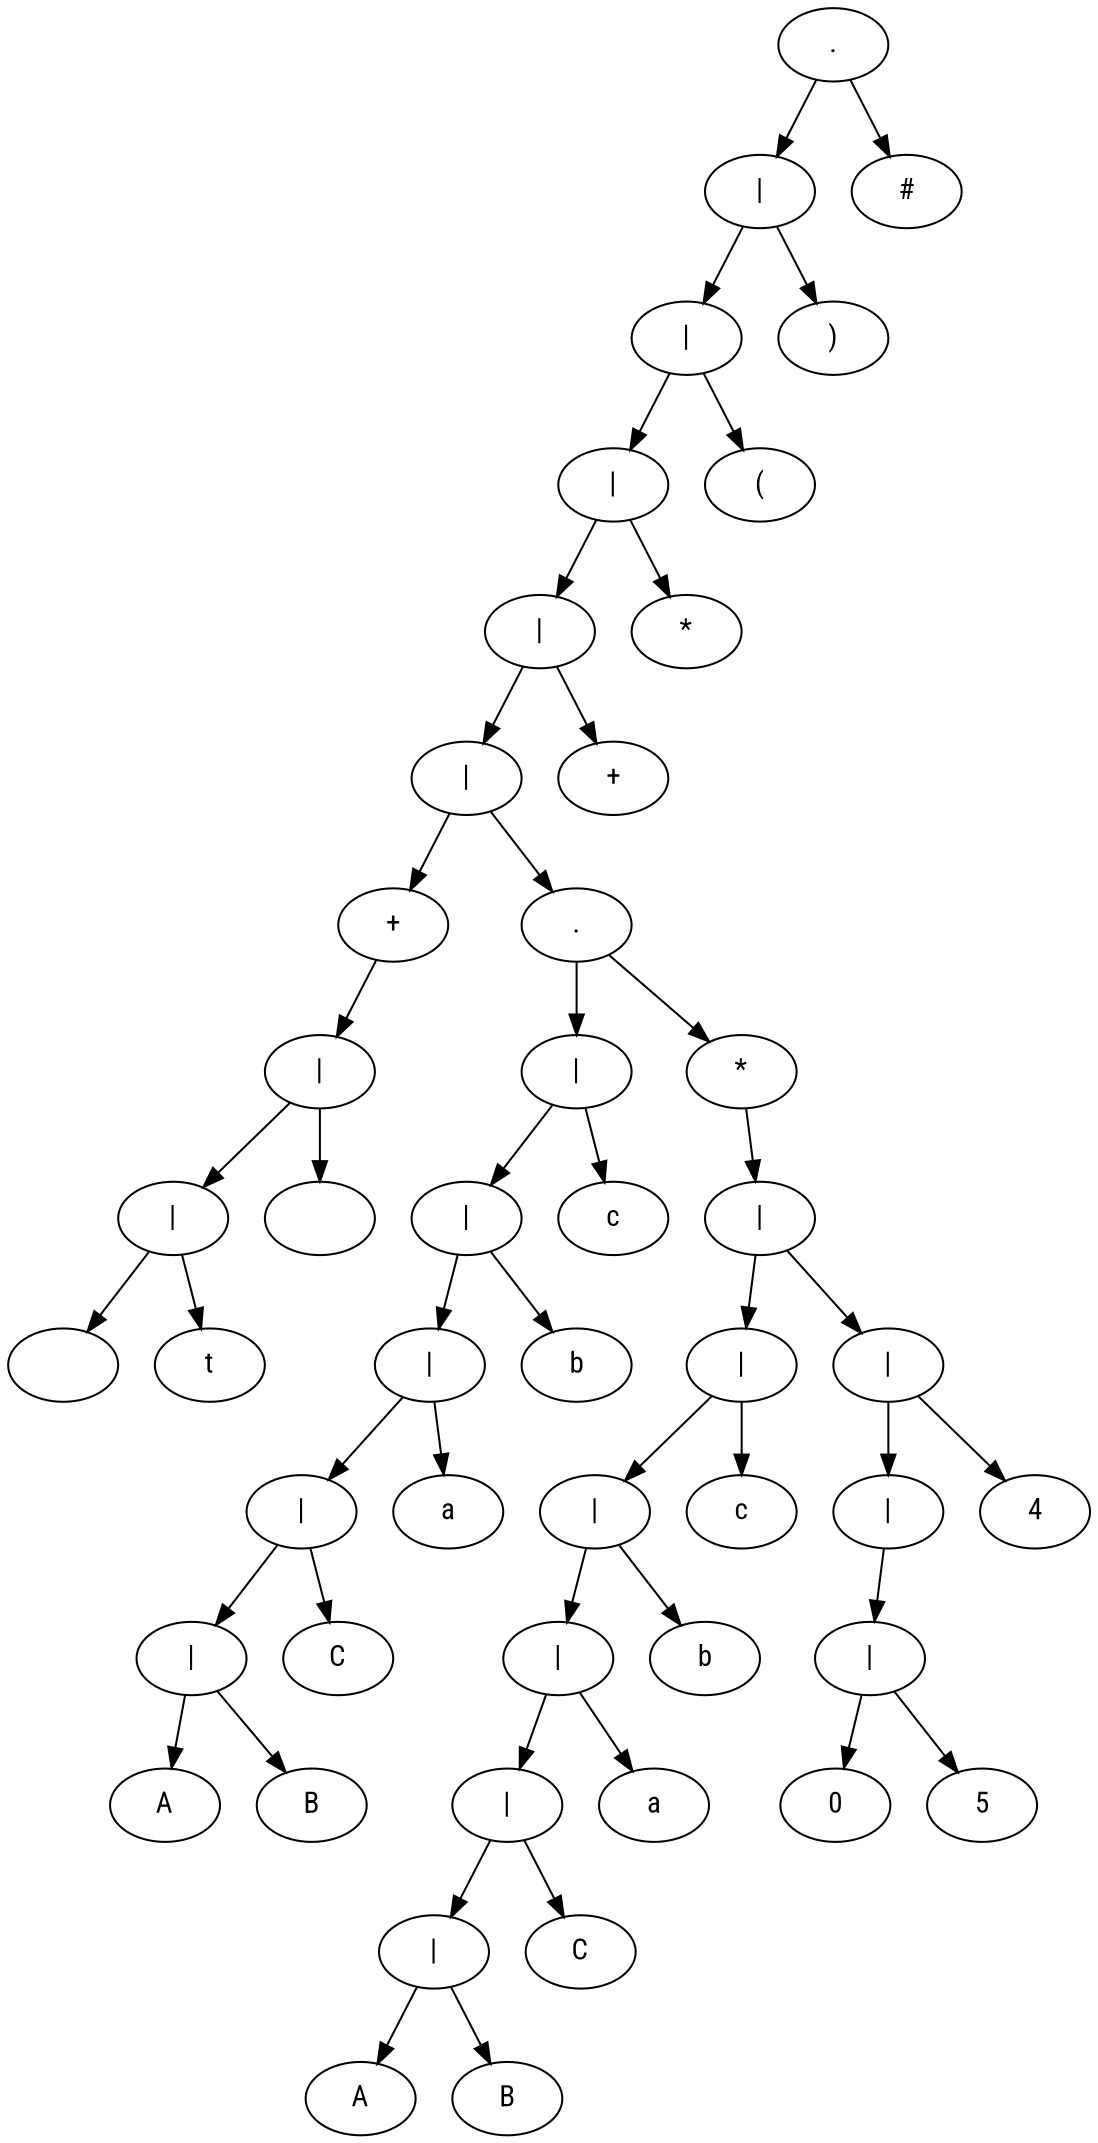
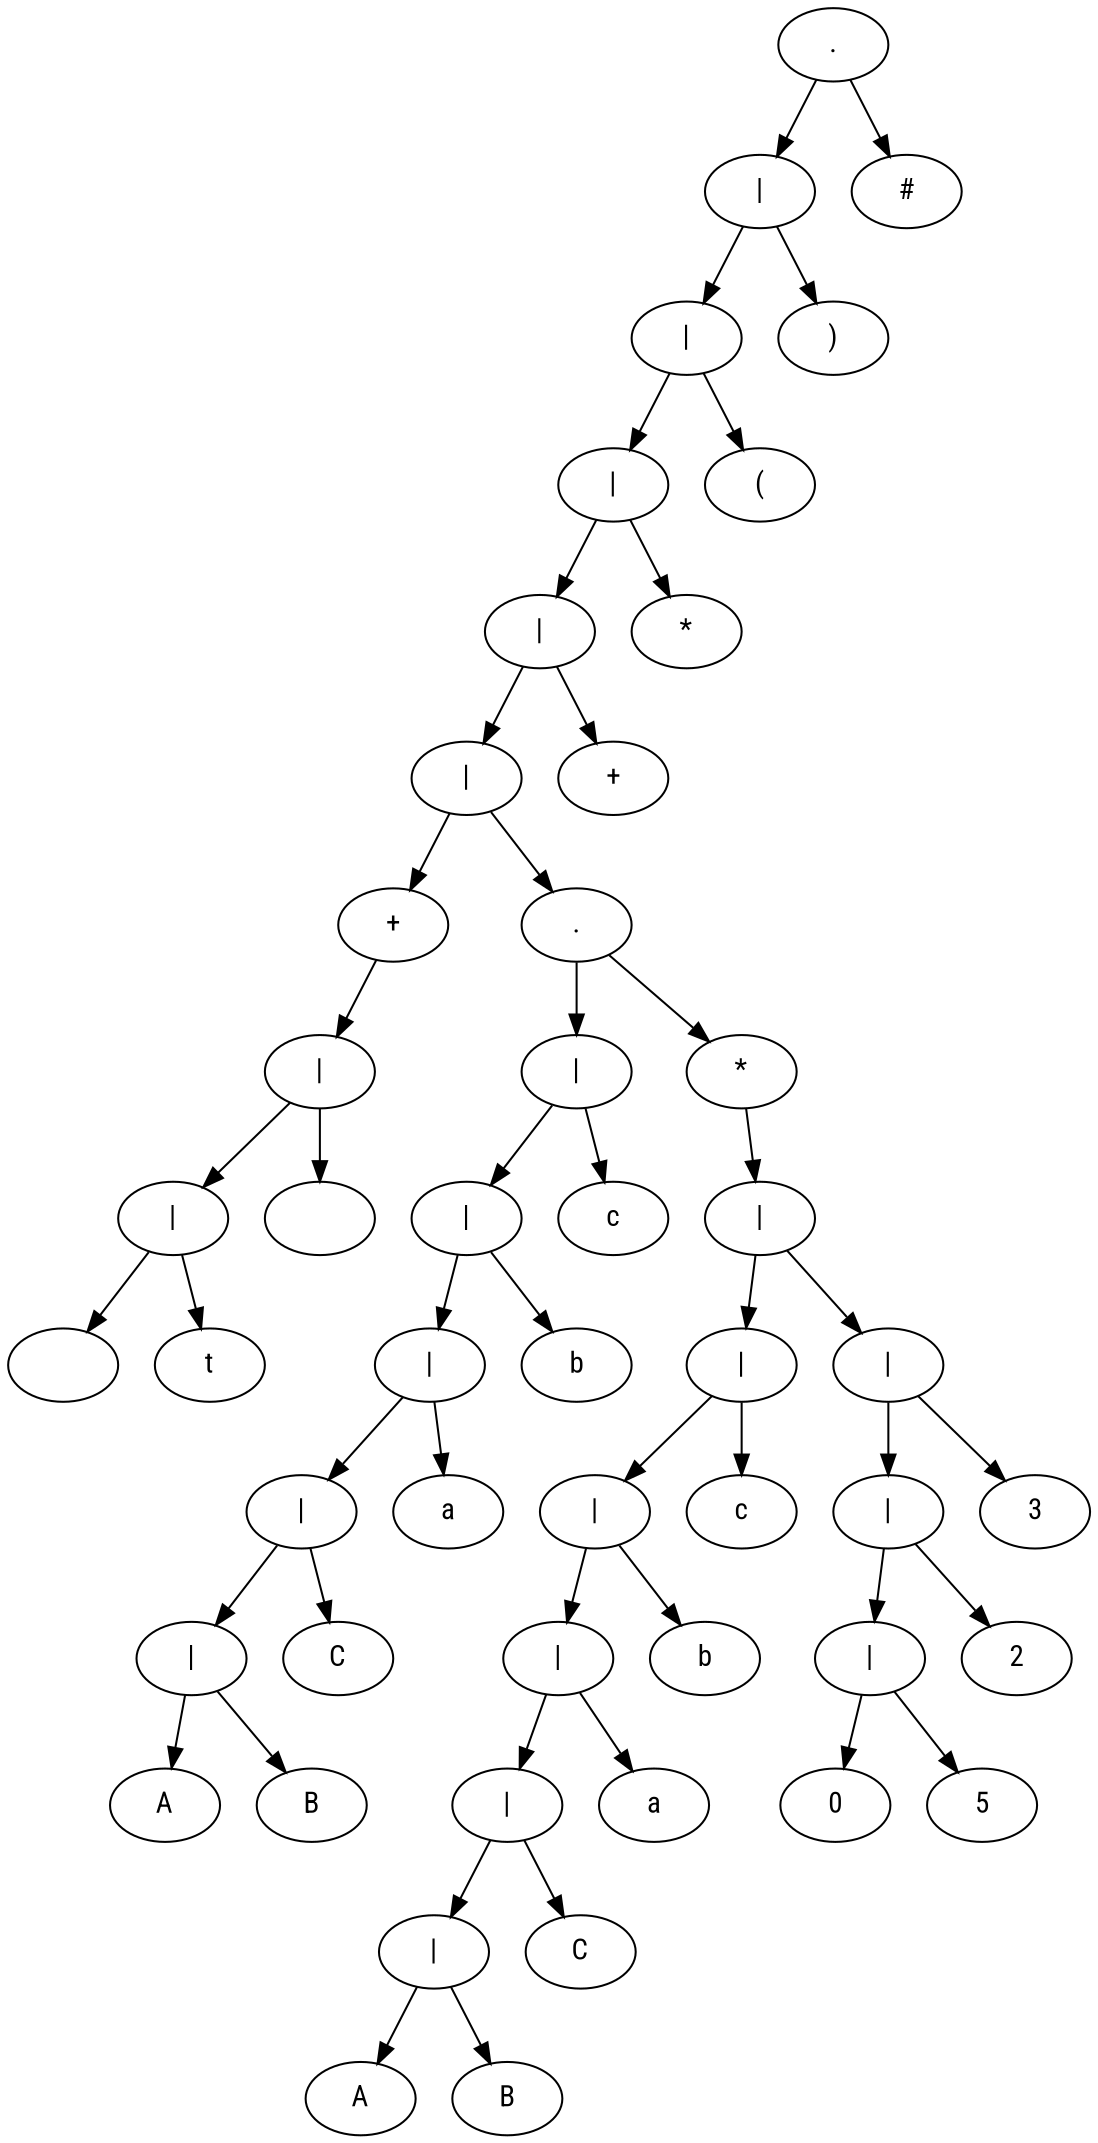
(1035, 1512) -> (1035, 1512)
none -> (1017, 1659)
